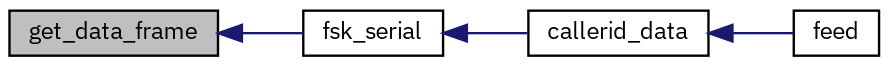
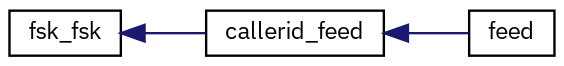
(114, 33) -> none
(373, 33) -> (65, 33)
(618, 33) -> (295, 33)
